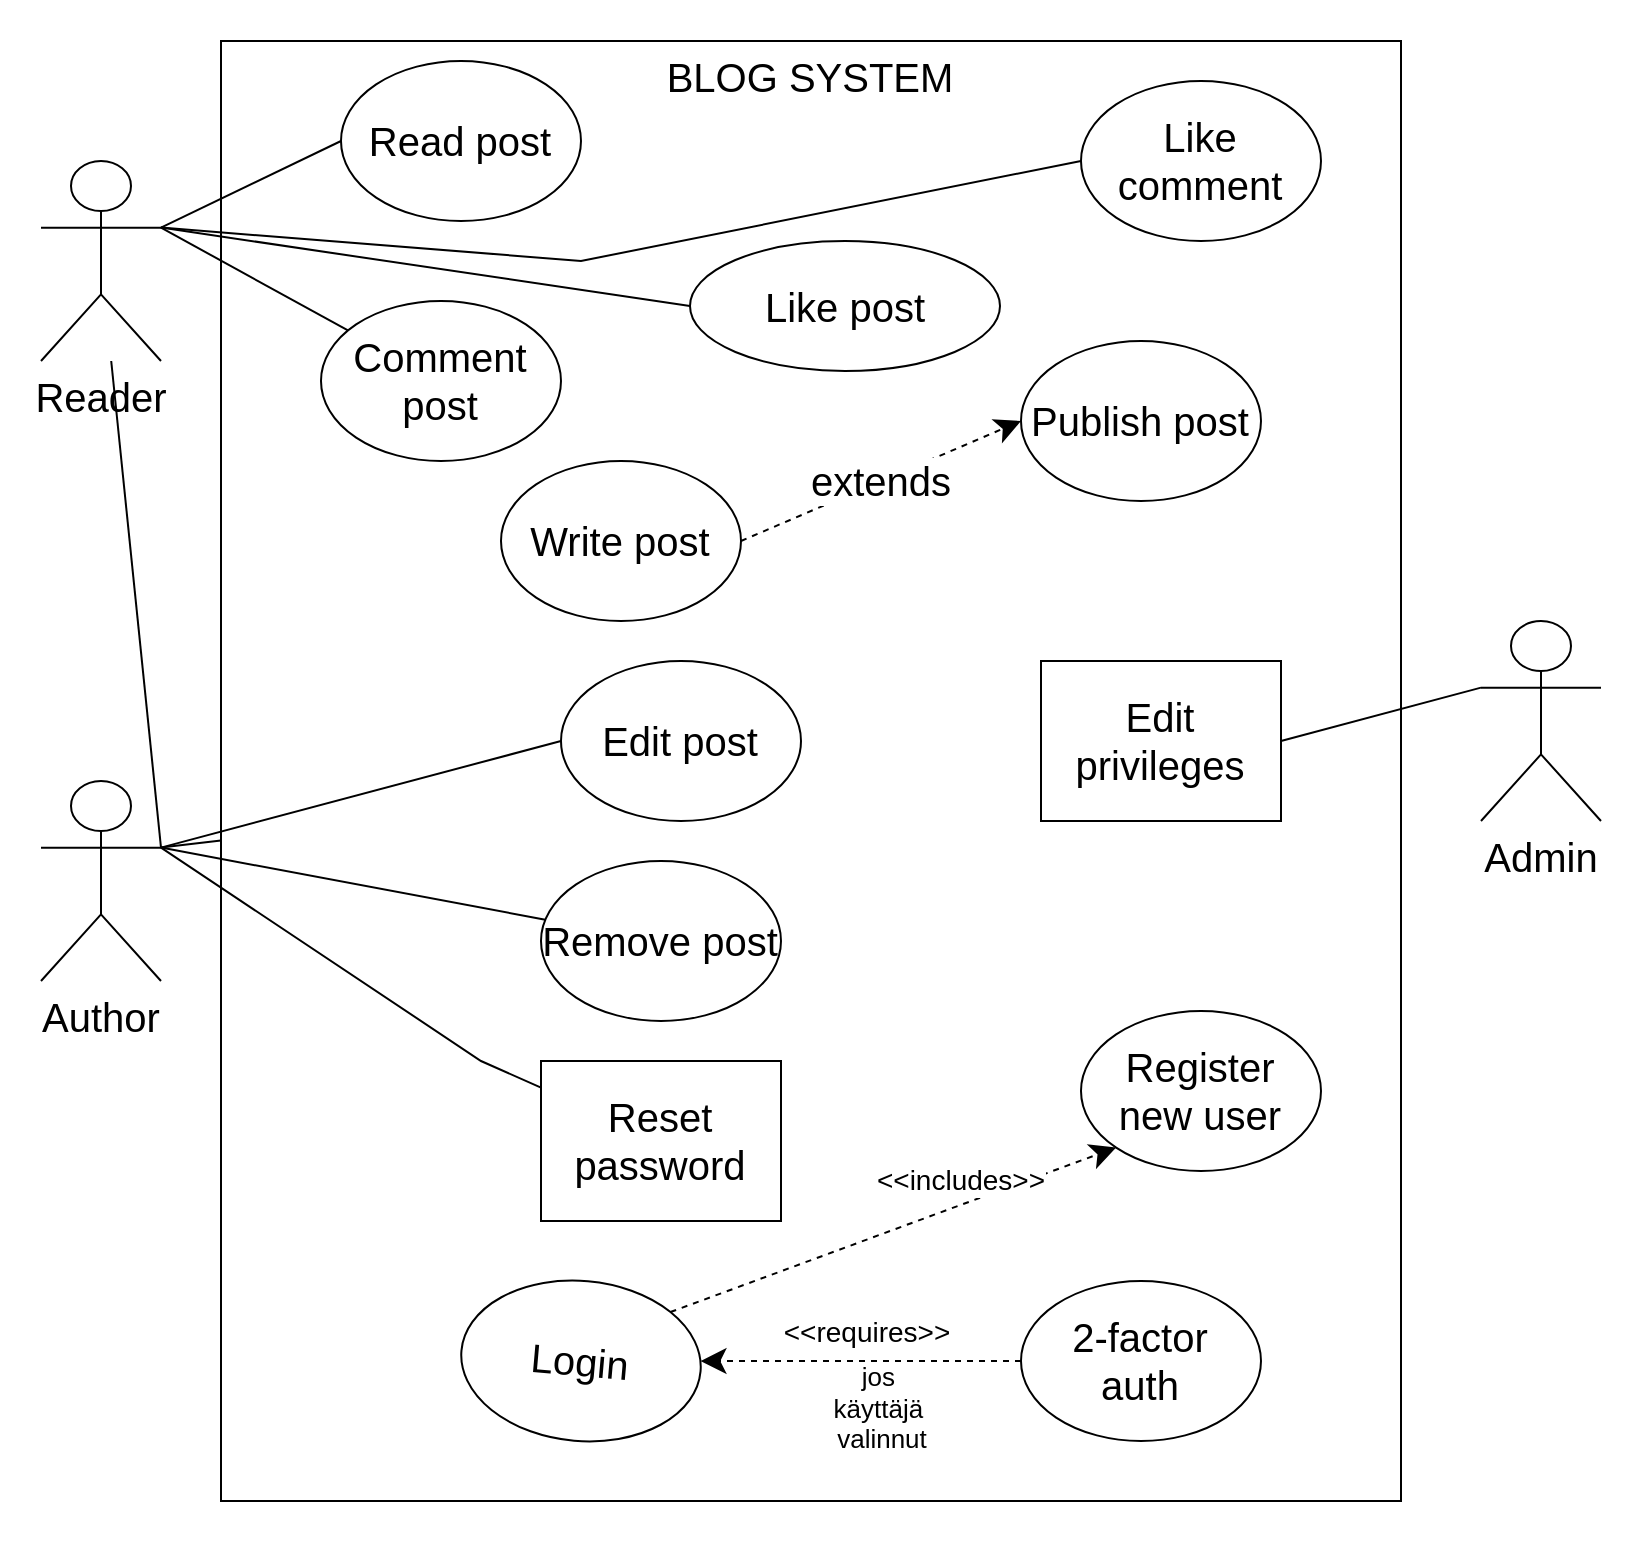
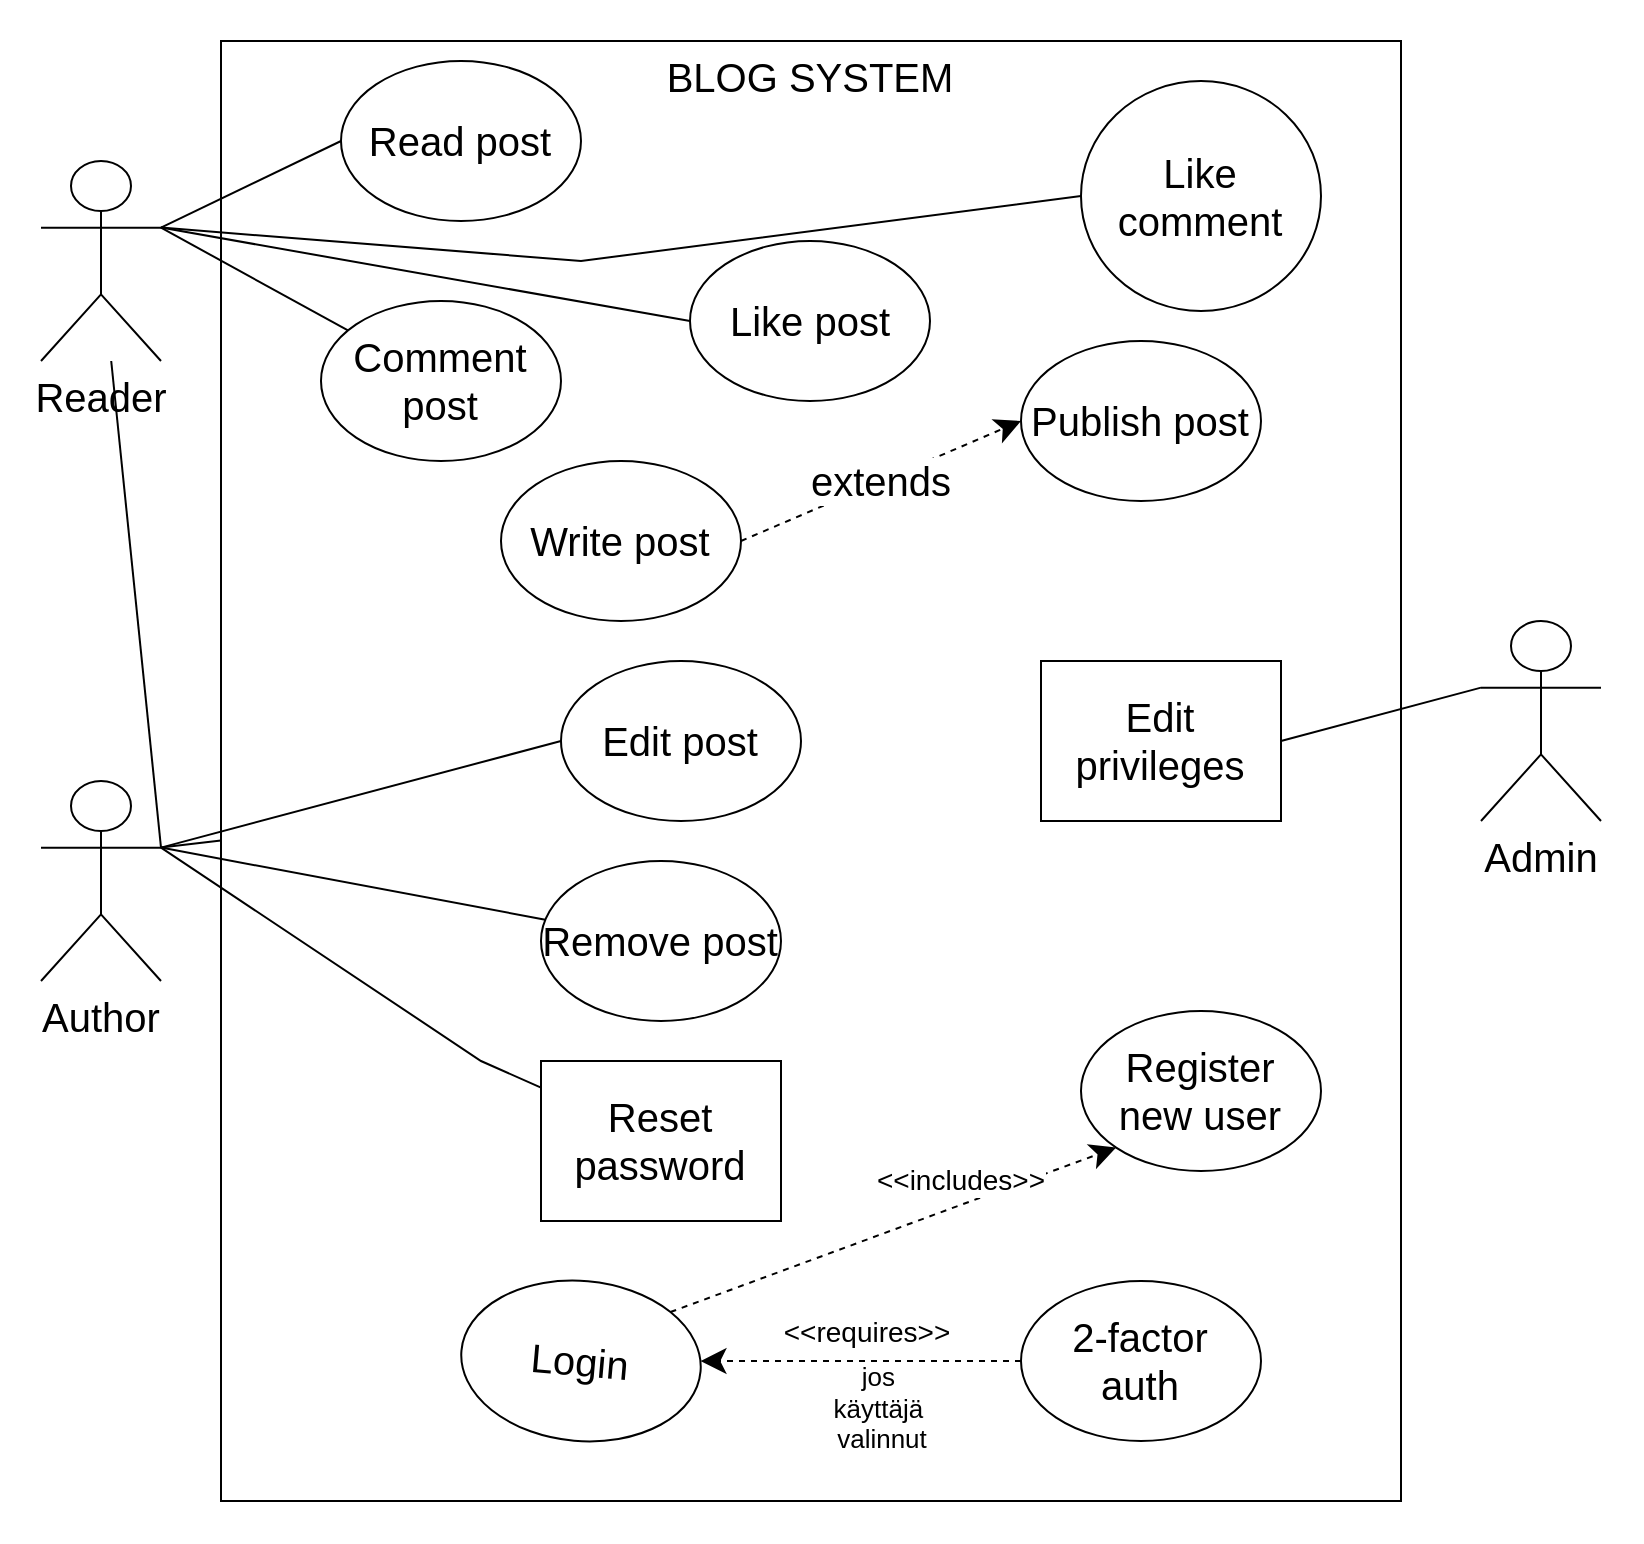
(1201, 161) -> (1201, 196)
(845, 306) -> (810, 321)
